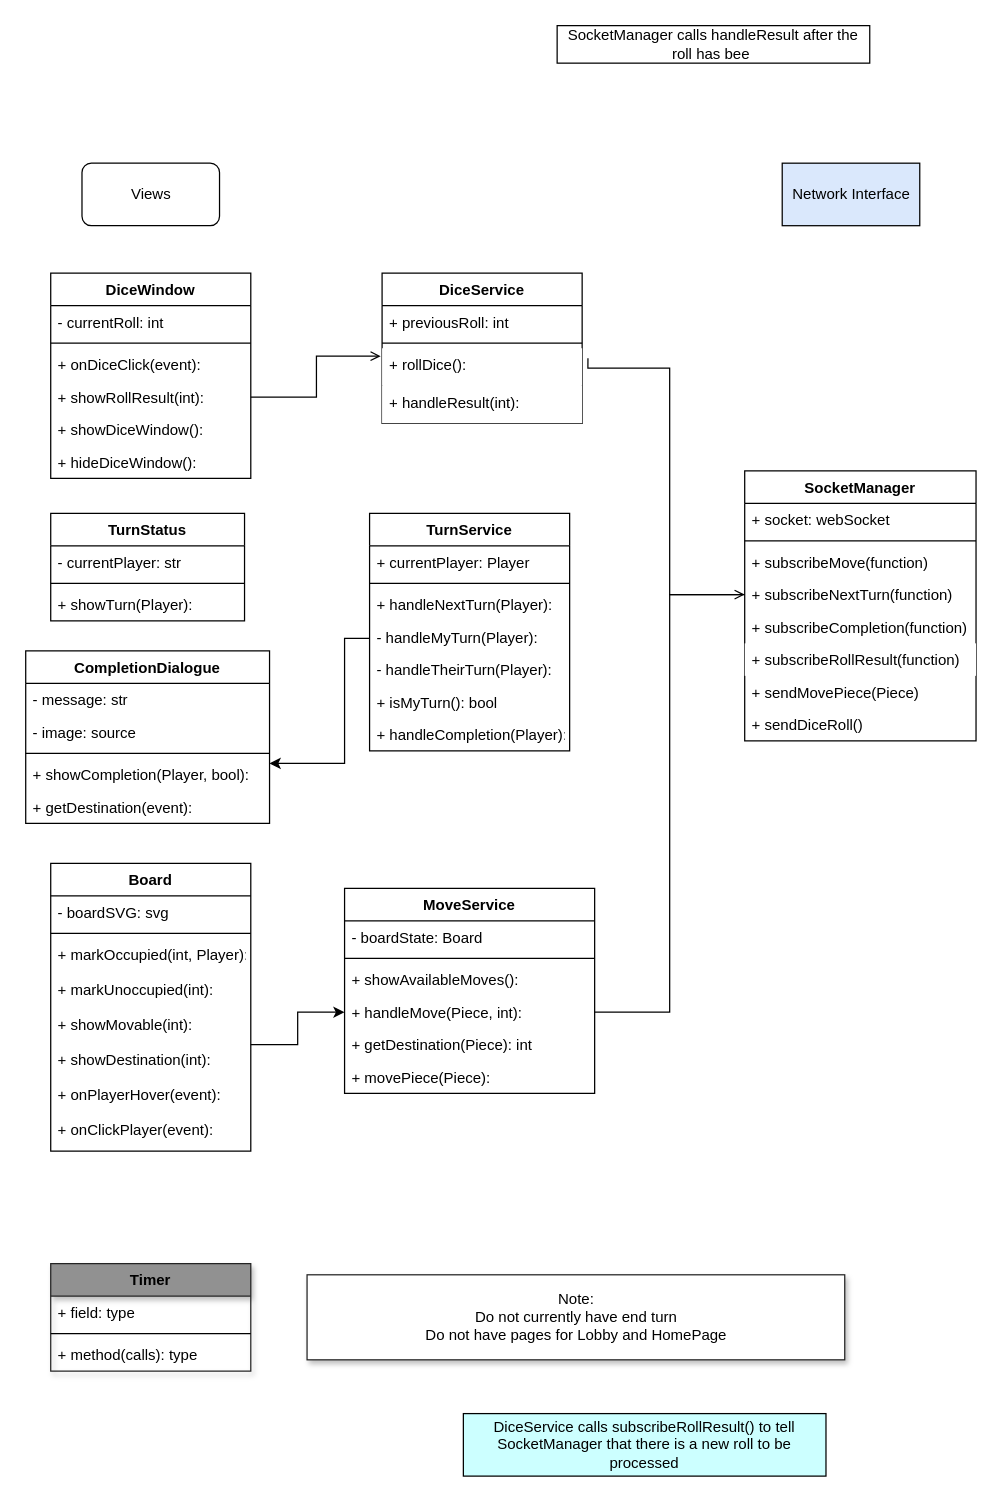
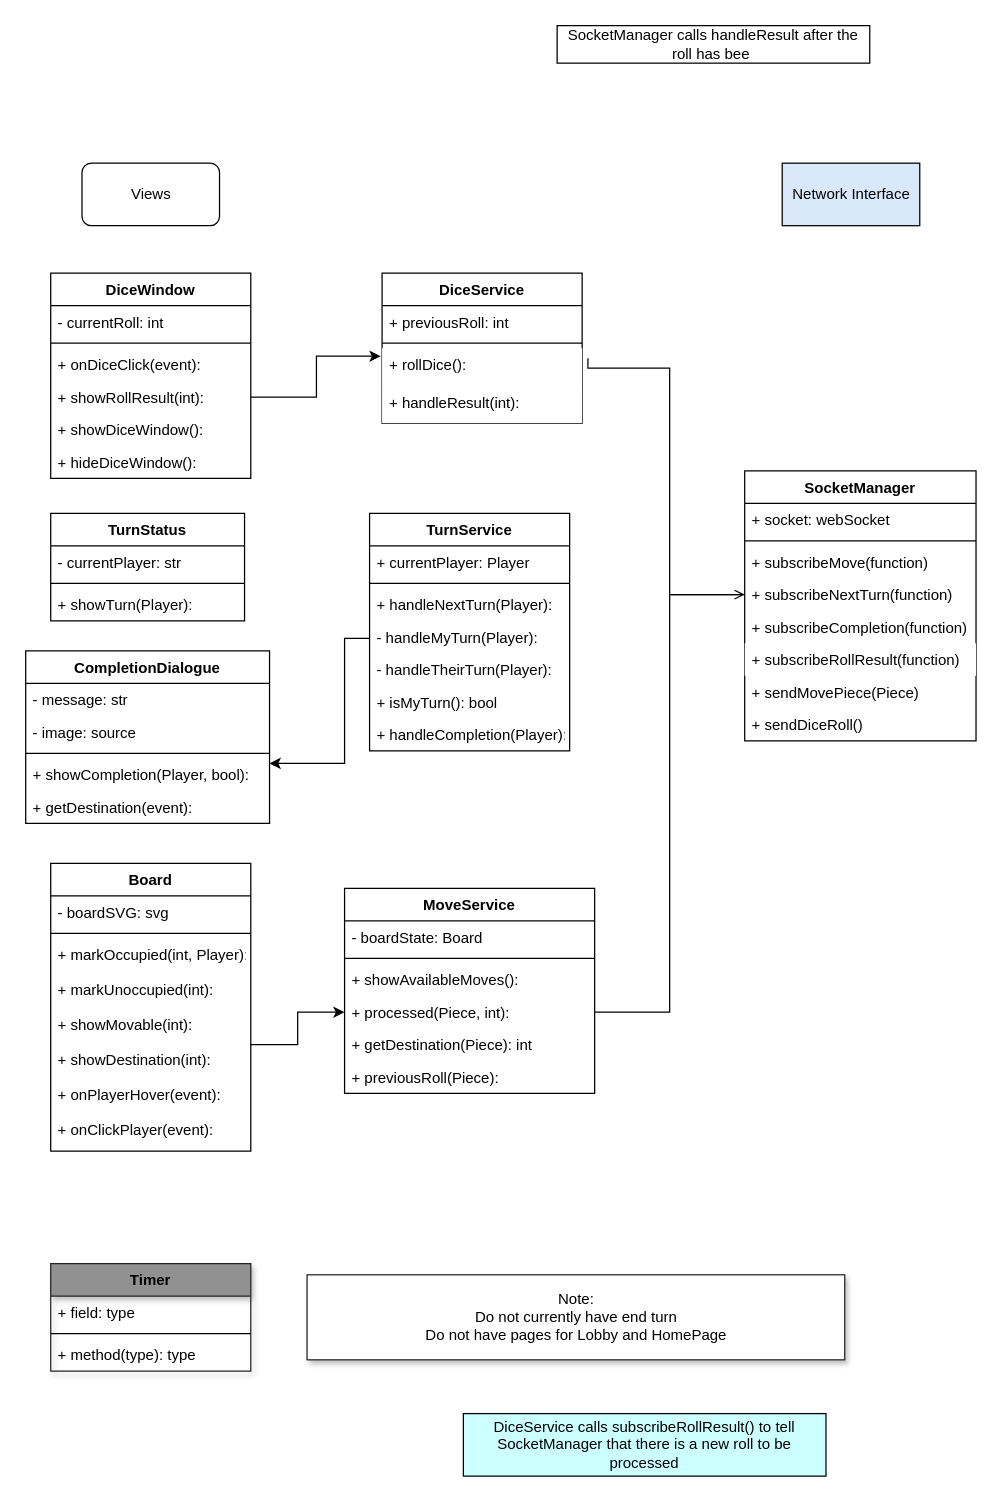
(372, 356) -> (371, 356)
(443, 1013) -> (440, 1013)
(423, 1078) -> (432, 1078)
(136, 1355) -> (136, 1355)
